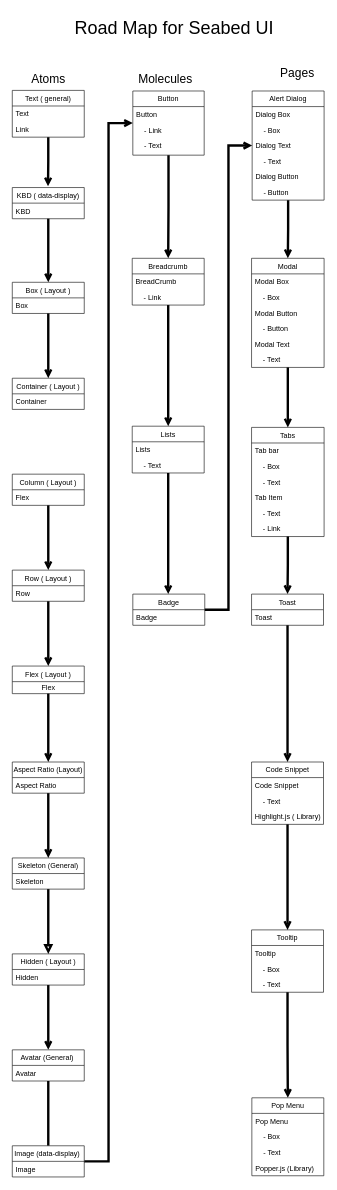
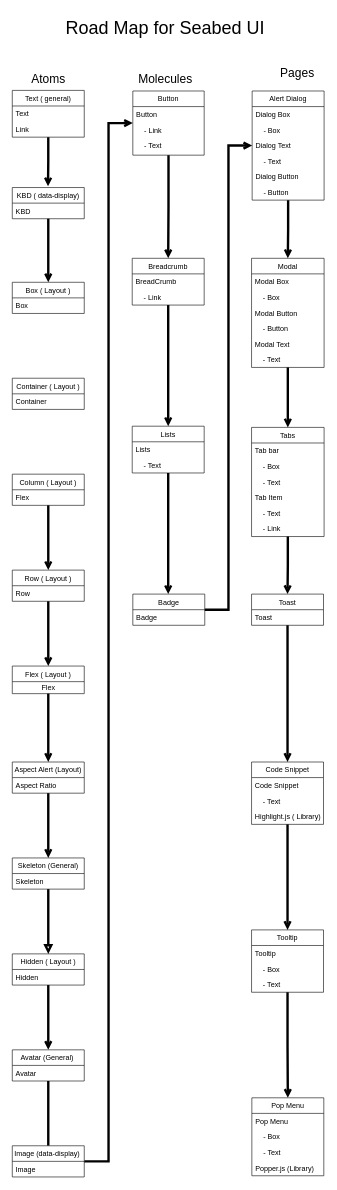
(174, 27) -> (165, 27)
(48, 344) -> none
(48, 770) -> (48, 770)
